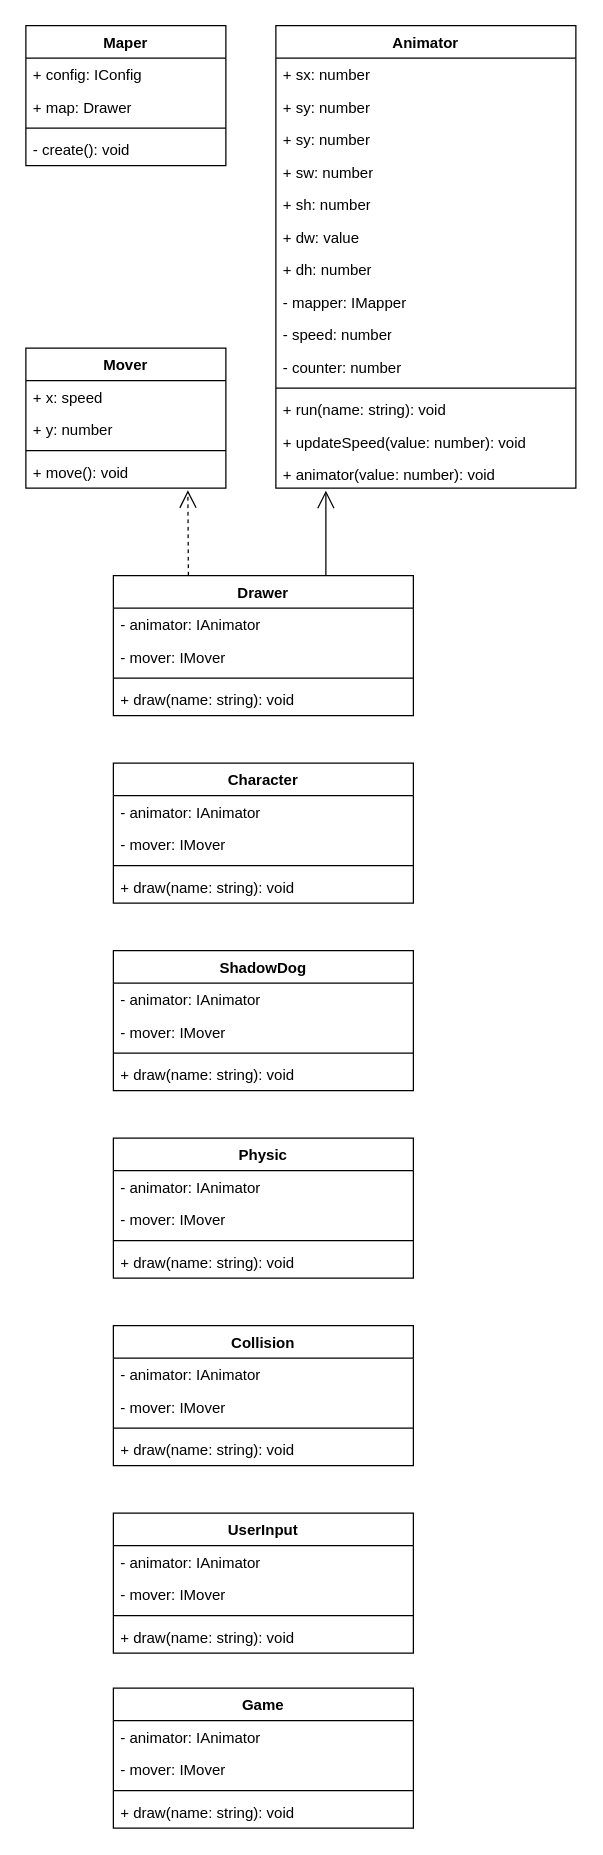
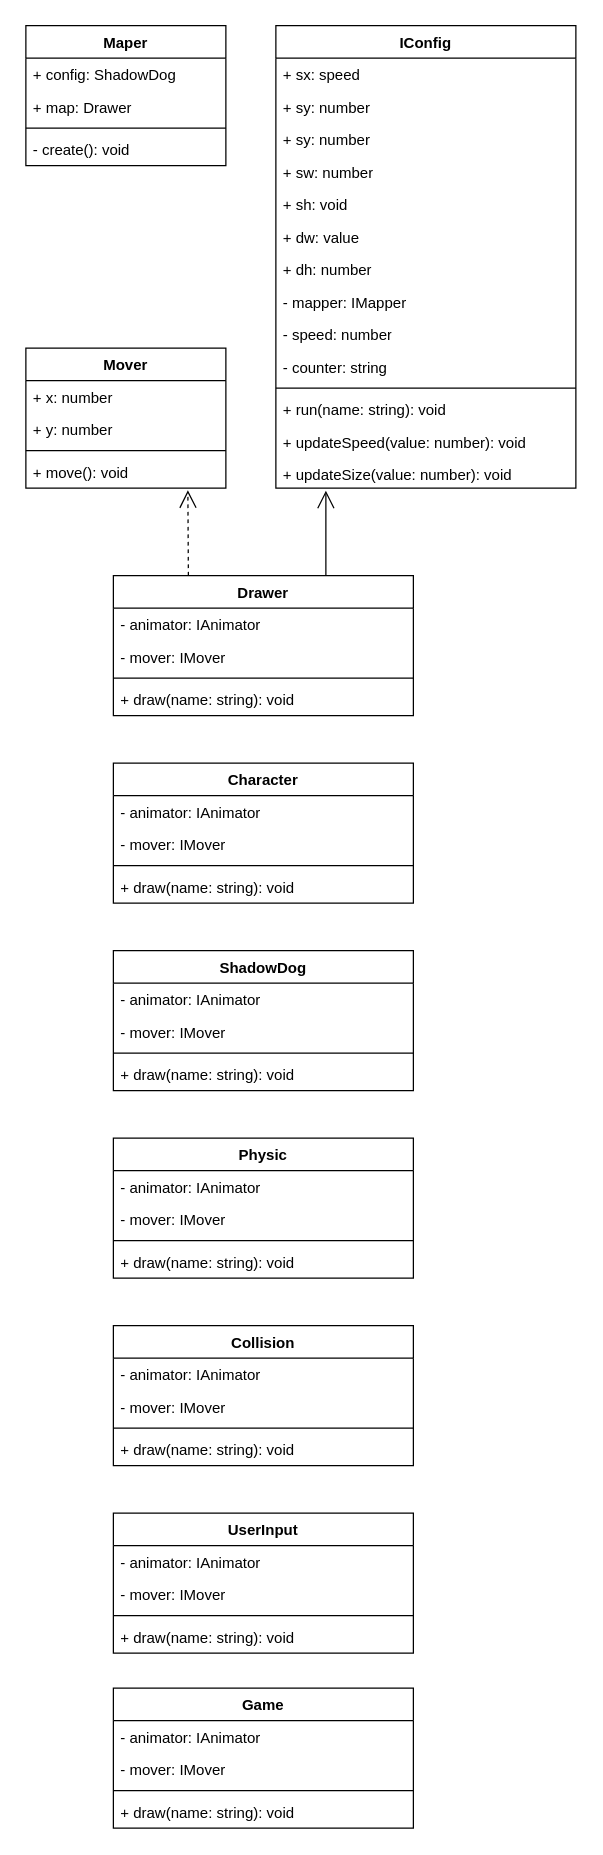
(426, 43) -> (426, 43)
(95, 76) -> (105, 76)
(328, 76) -> (323, 76)
(328, 206) -> (317, 206)
(349, 368) -> (347, 368)
(69, 398) -> (73, 398)
(398, 476) -> (406, 476)
